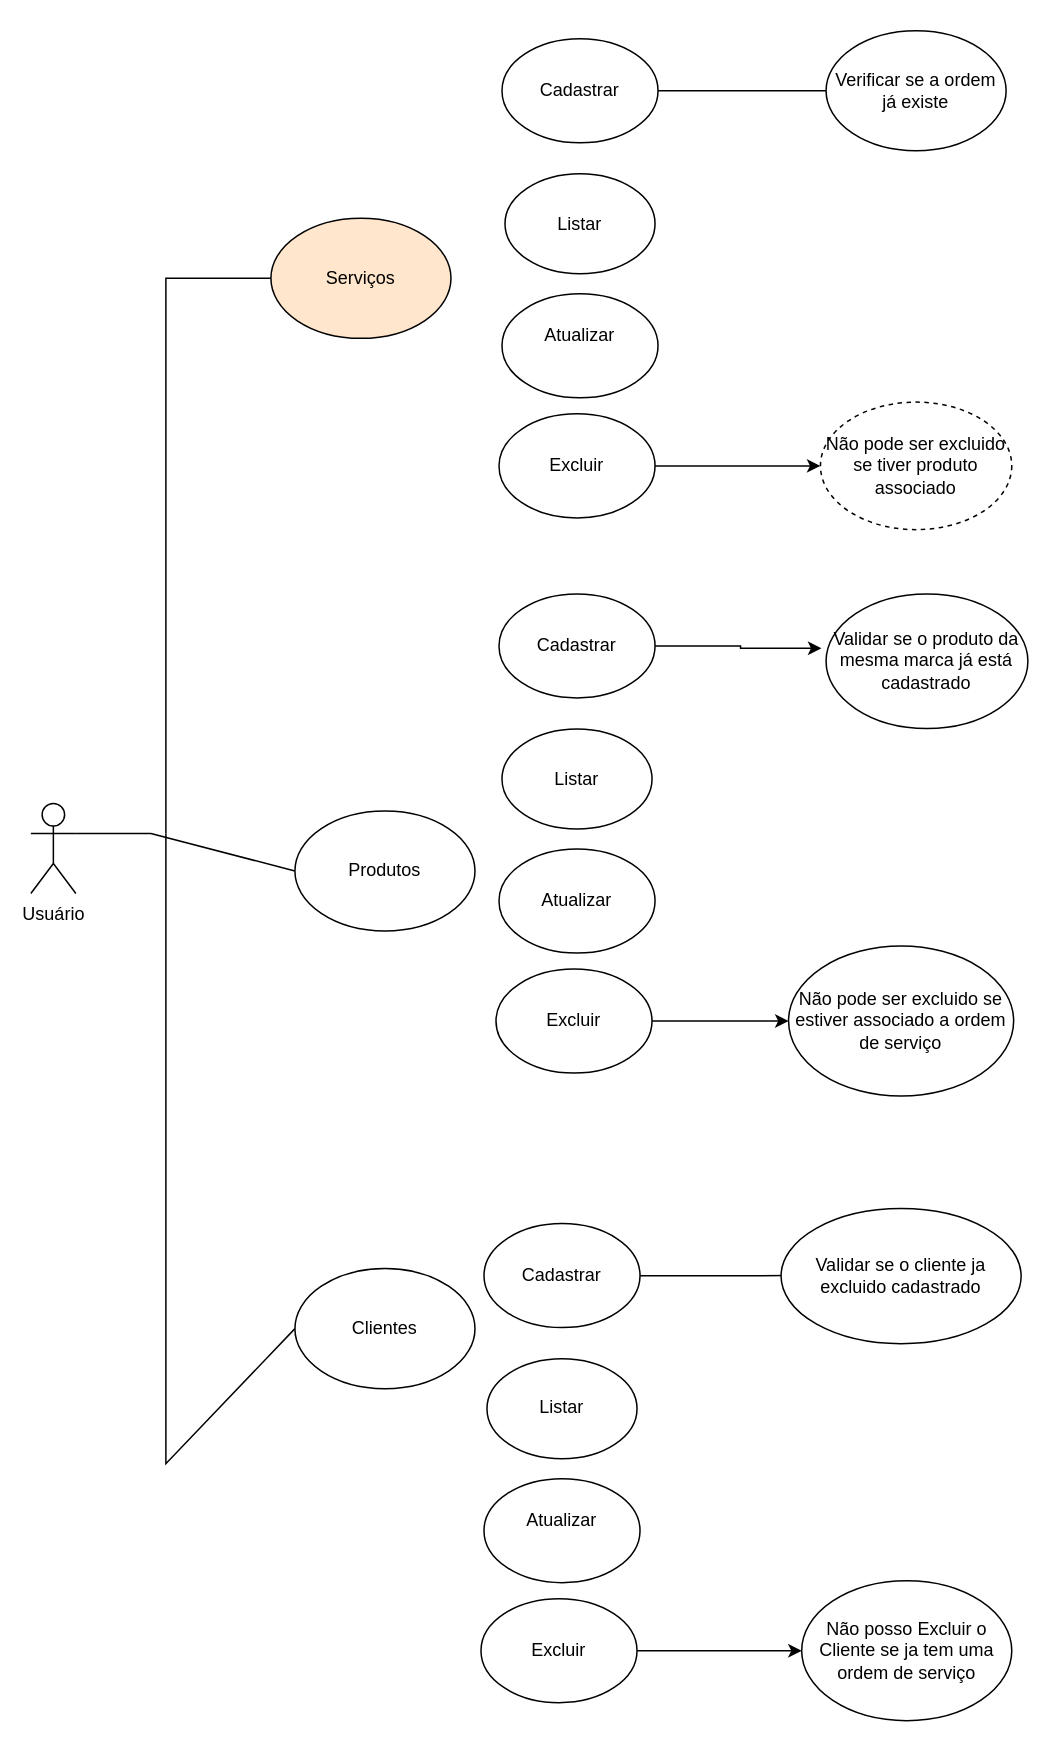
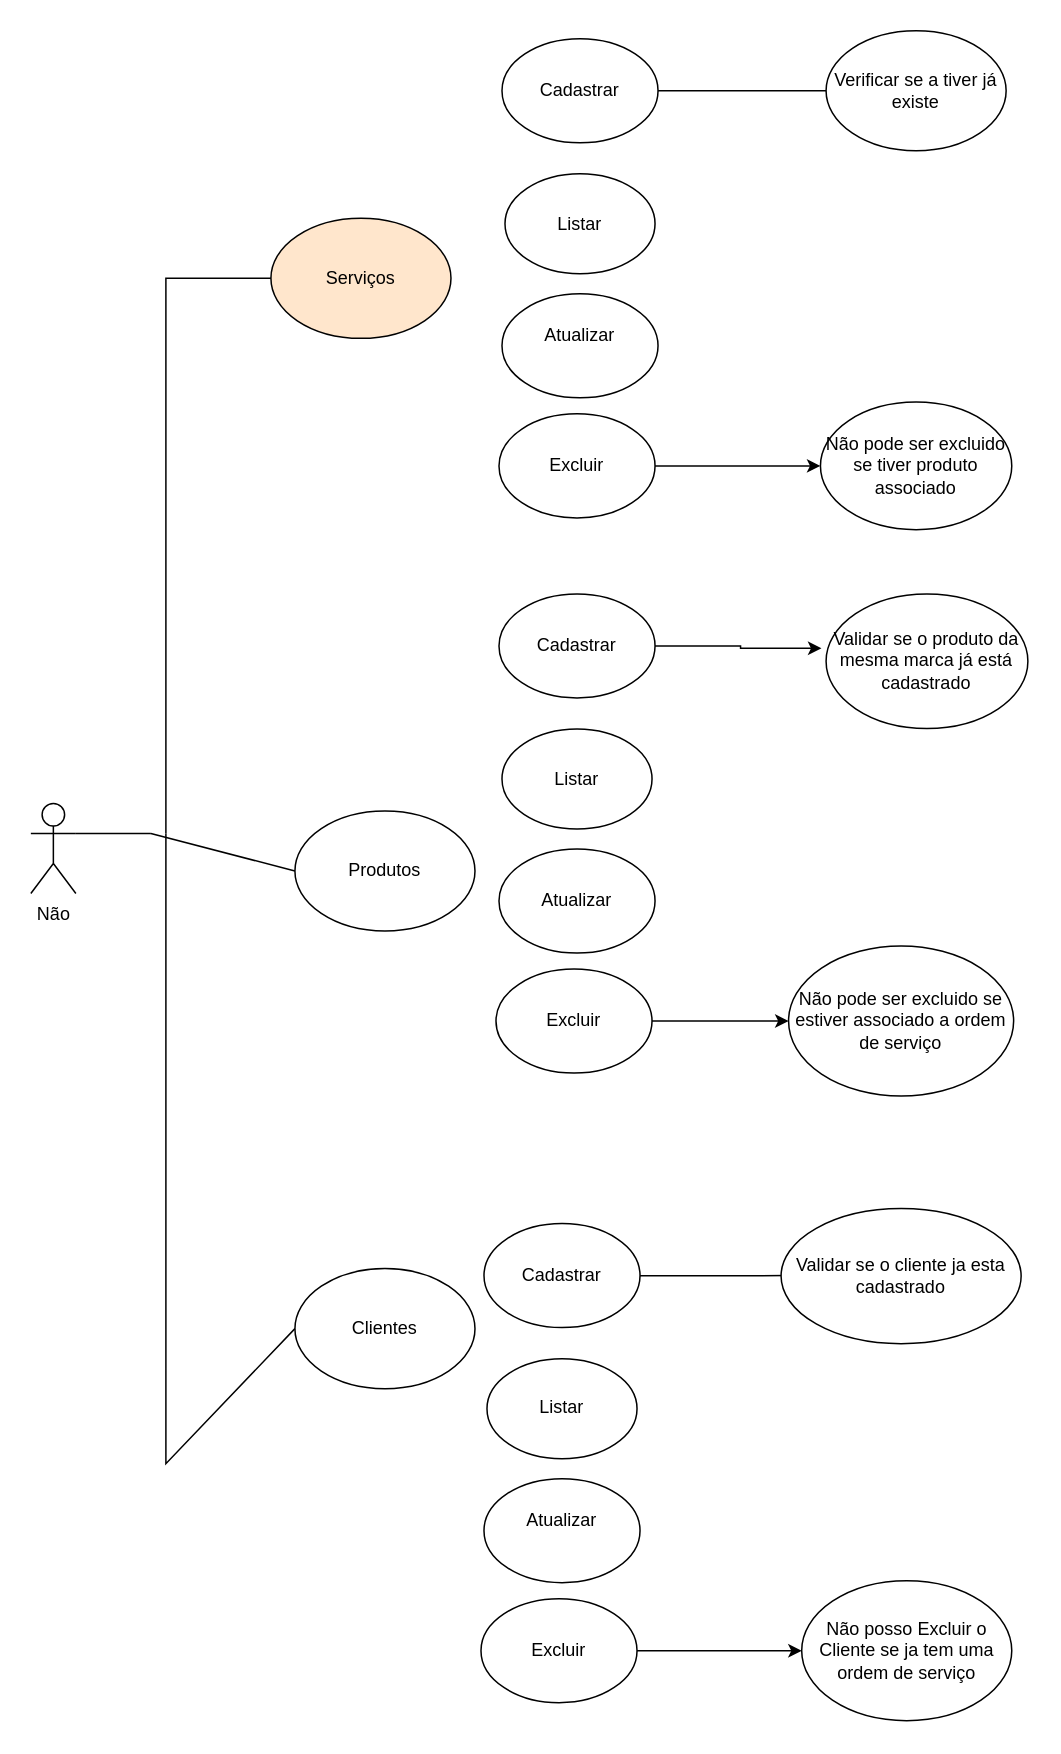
(916, 91) -> (916, 91)
(916, 466) -> (916, 466)
(54, 915) -> (54, 915)
(901, 1276) -> (901, 1276)
